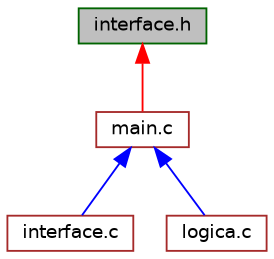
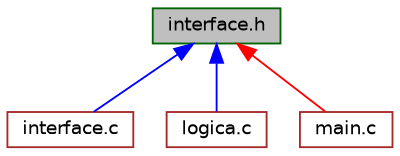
(101, 189) -> (136, 83)
(185, 189) -> (217, 87)
